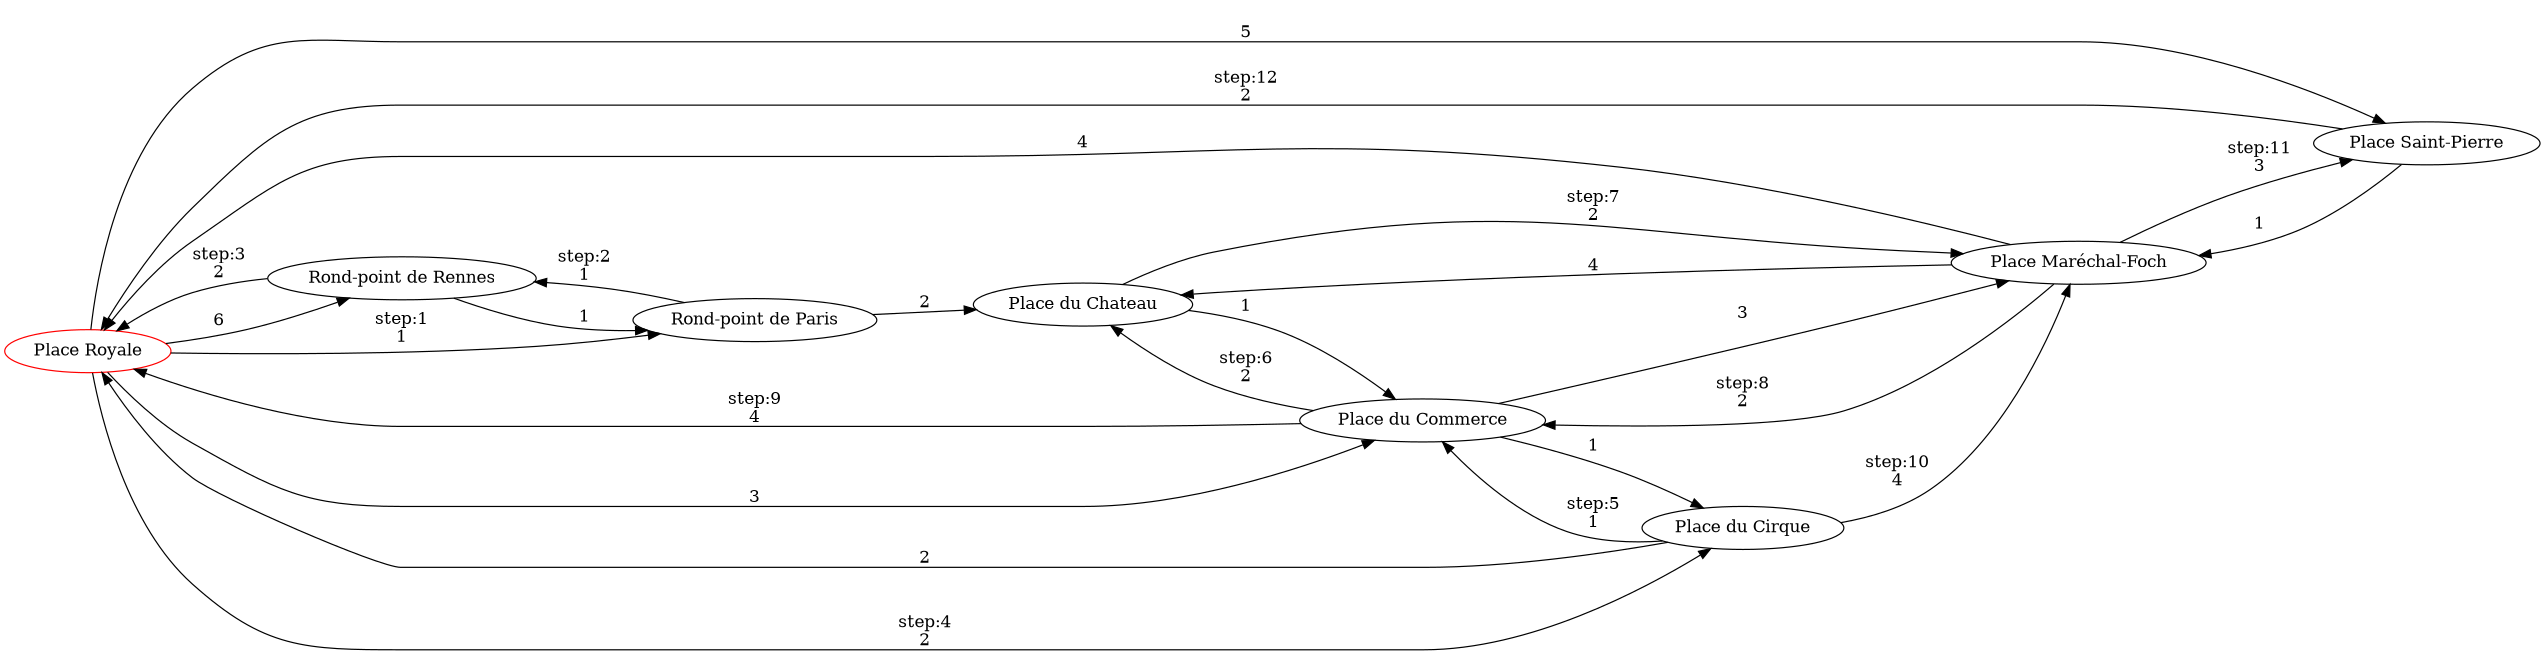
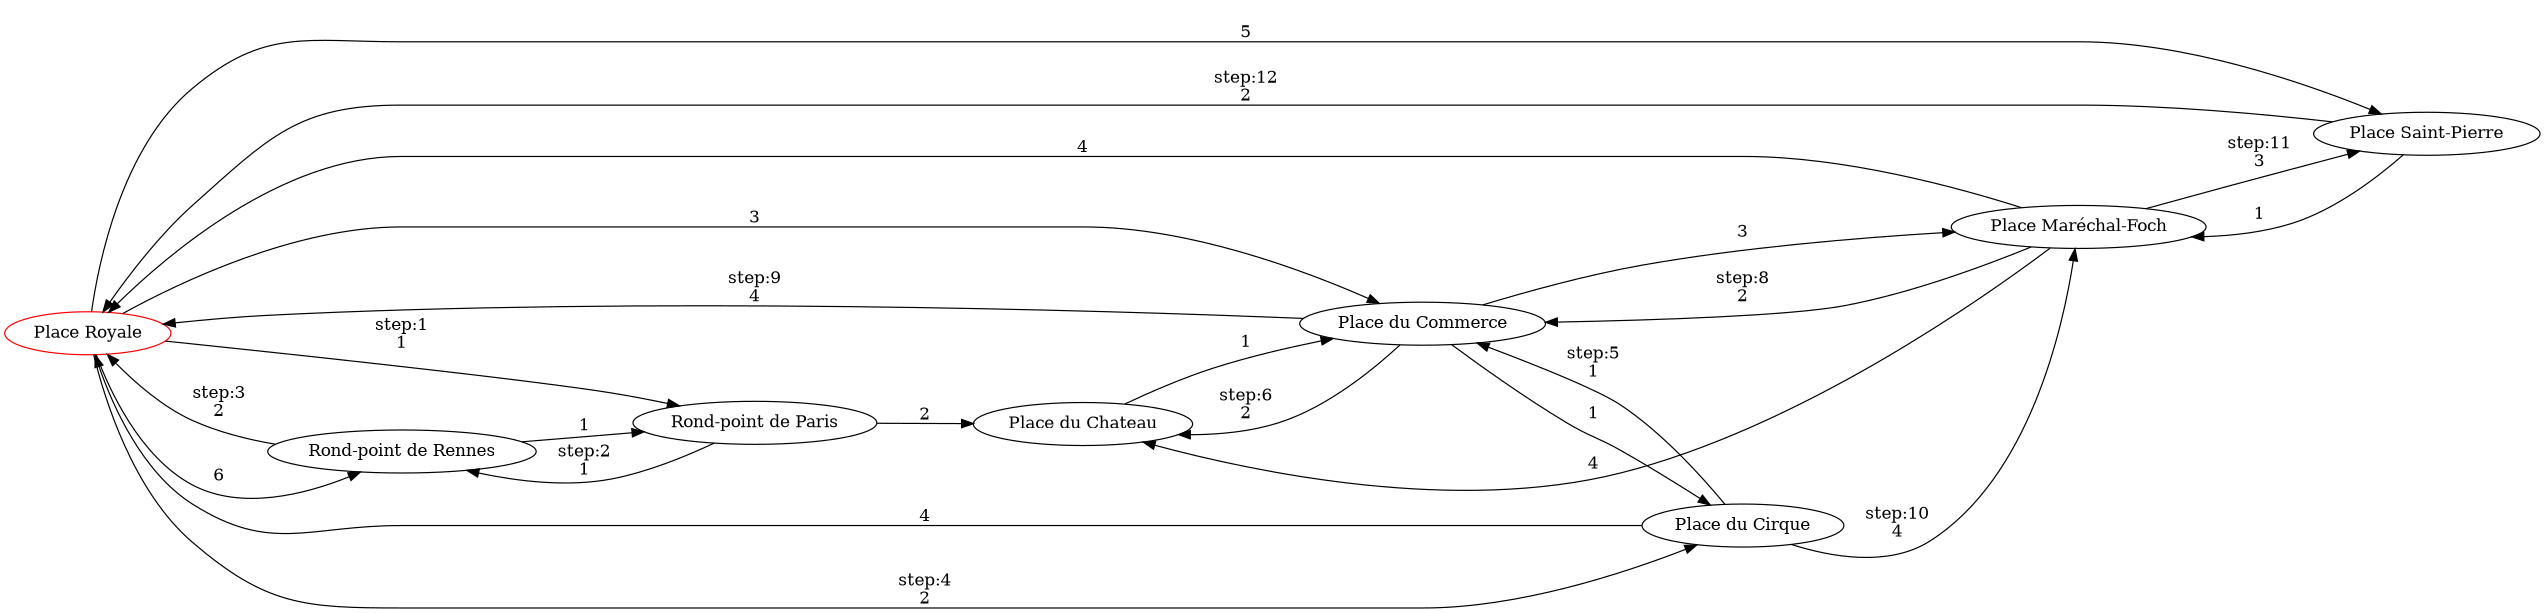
(1533, 223) -> none
(925, 558) -> (925, 517)
